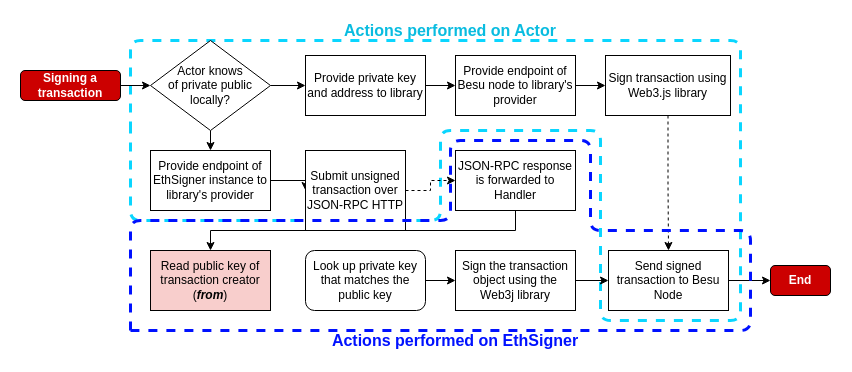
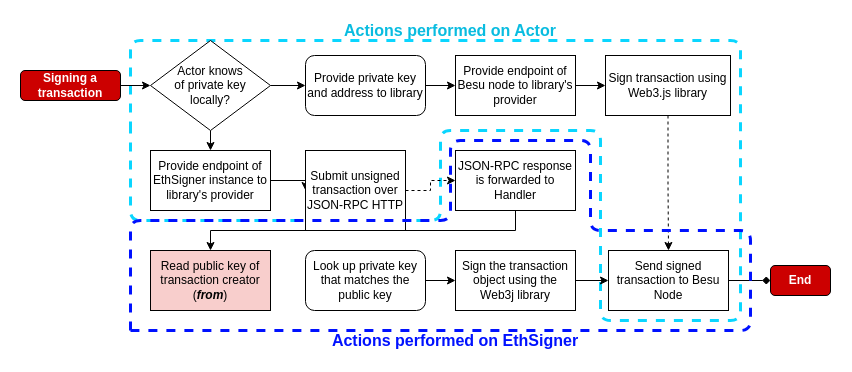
(211, 86) -> (211, 86)
(366, 86) -> (366, 86)
(762, 281) -> (762, 281)
